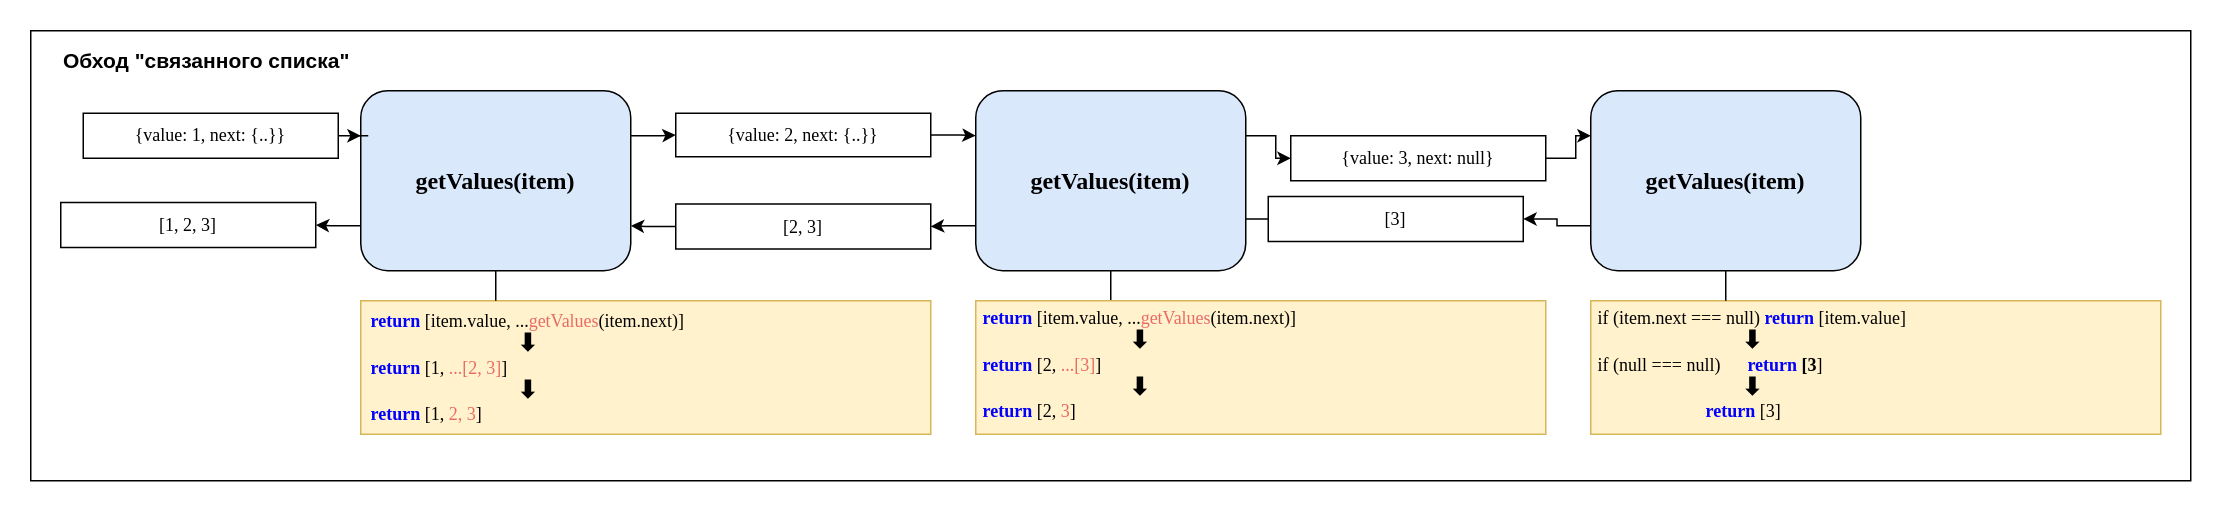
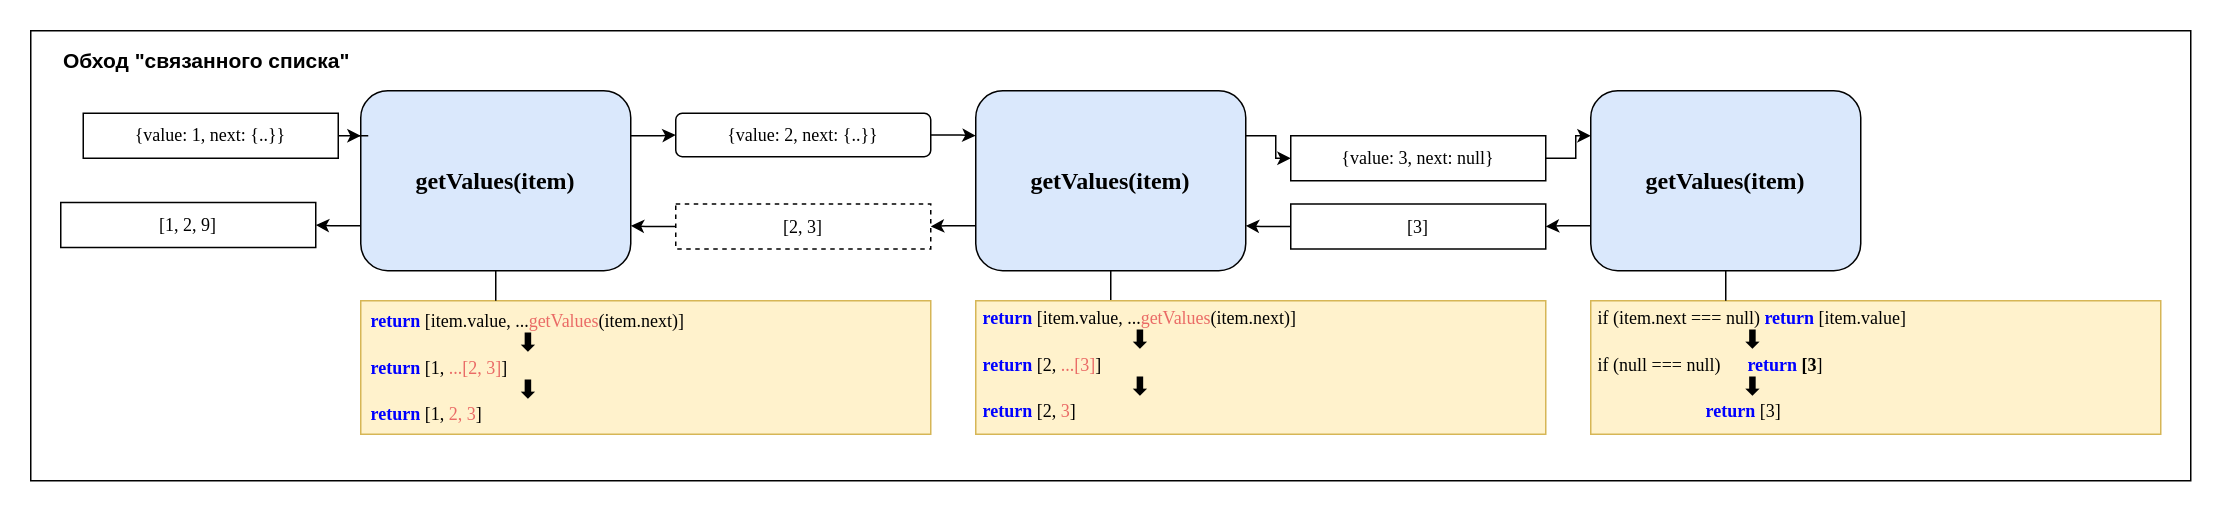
(803, 135) -> (803, 135)
(1396, 219) -> (1418, 227)
(188, 226) -> (188, 226)
(803, 227) -> (803, 227)
